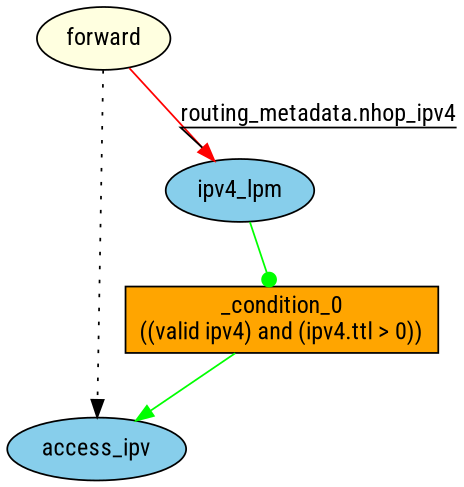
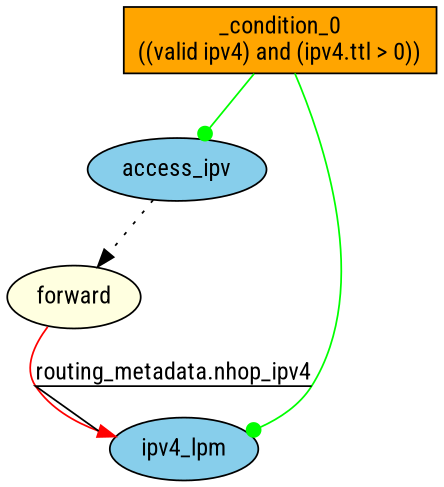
(100, 235) -> (131, 226)
(258, 247) -> (341, 262)
(193, 382) -> (232, 101)
